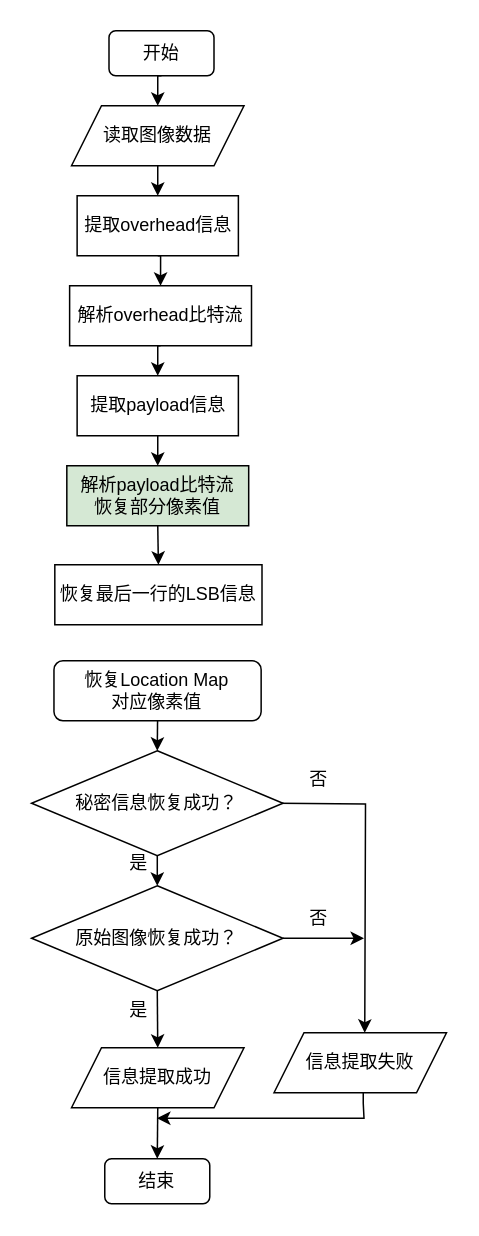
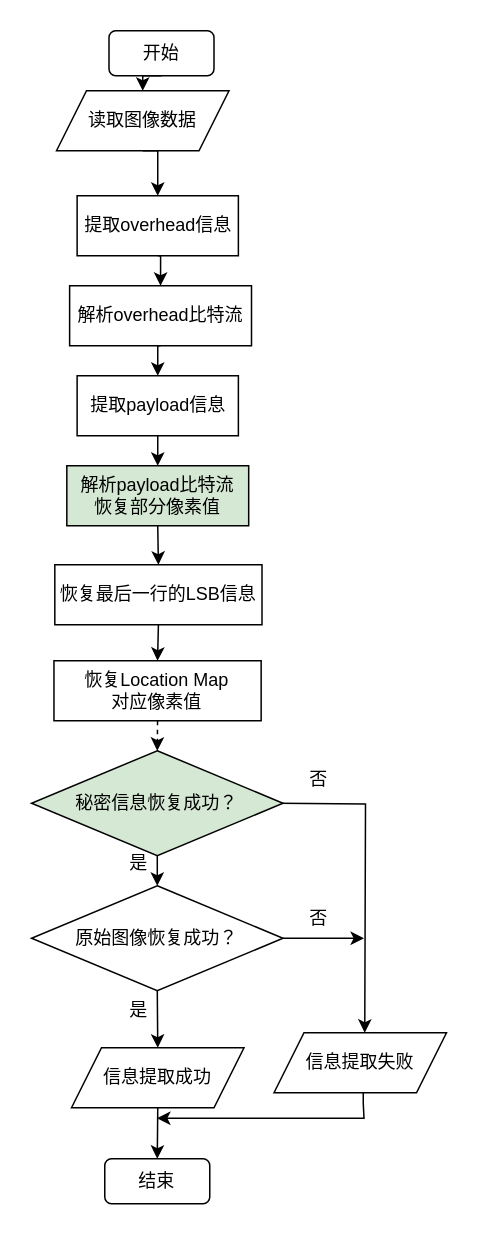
(158, 136) -> (143, 121)
none -> (158, 638)
(157, 691) -> (157, 691)
(157, 731) -> (157, 731)
(157, 803) -> (157, 803)
